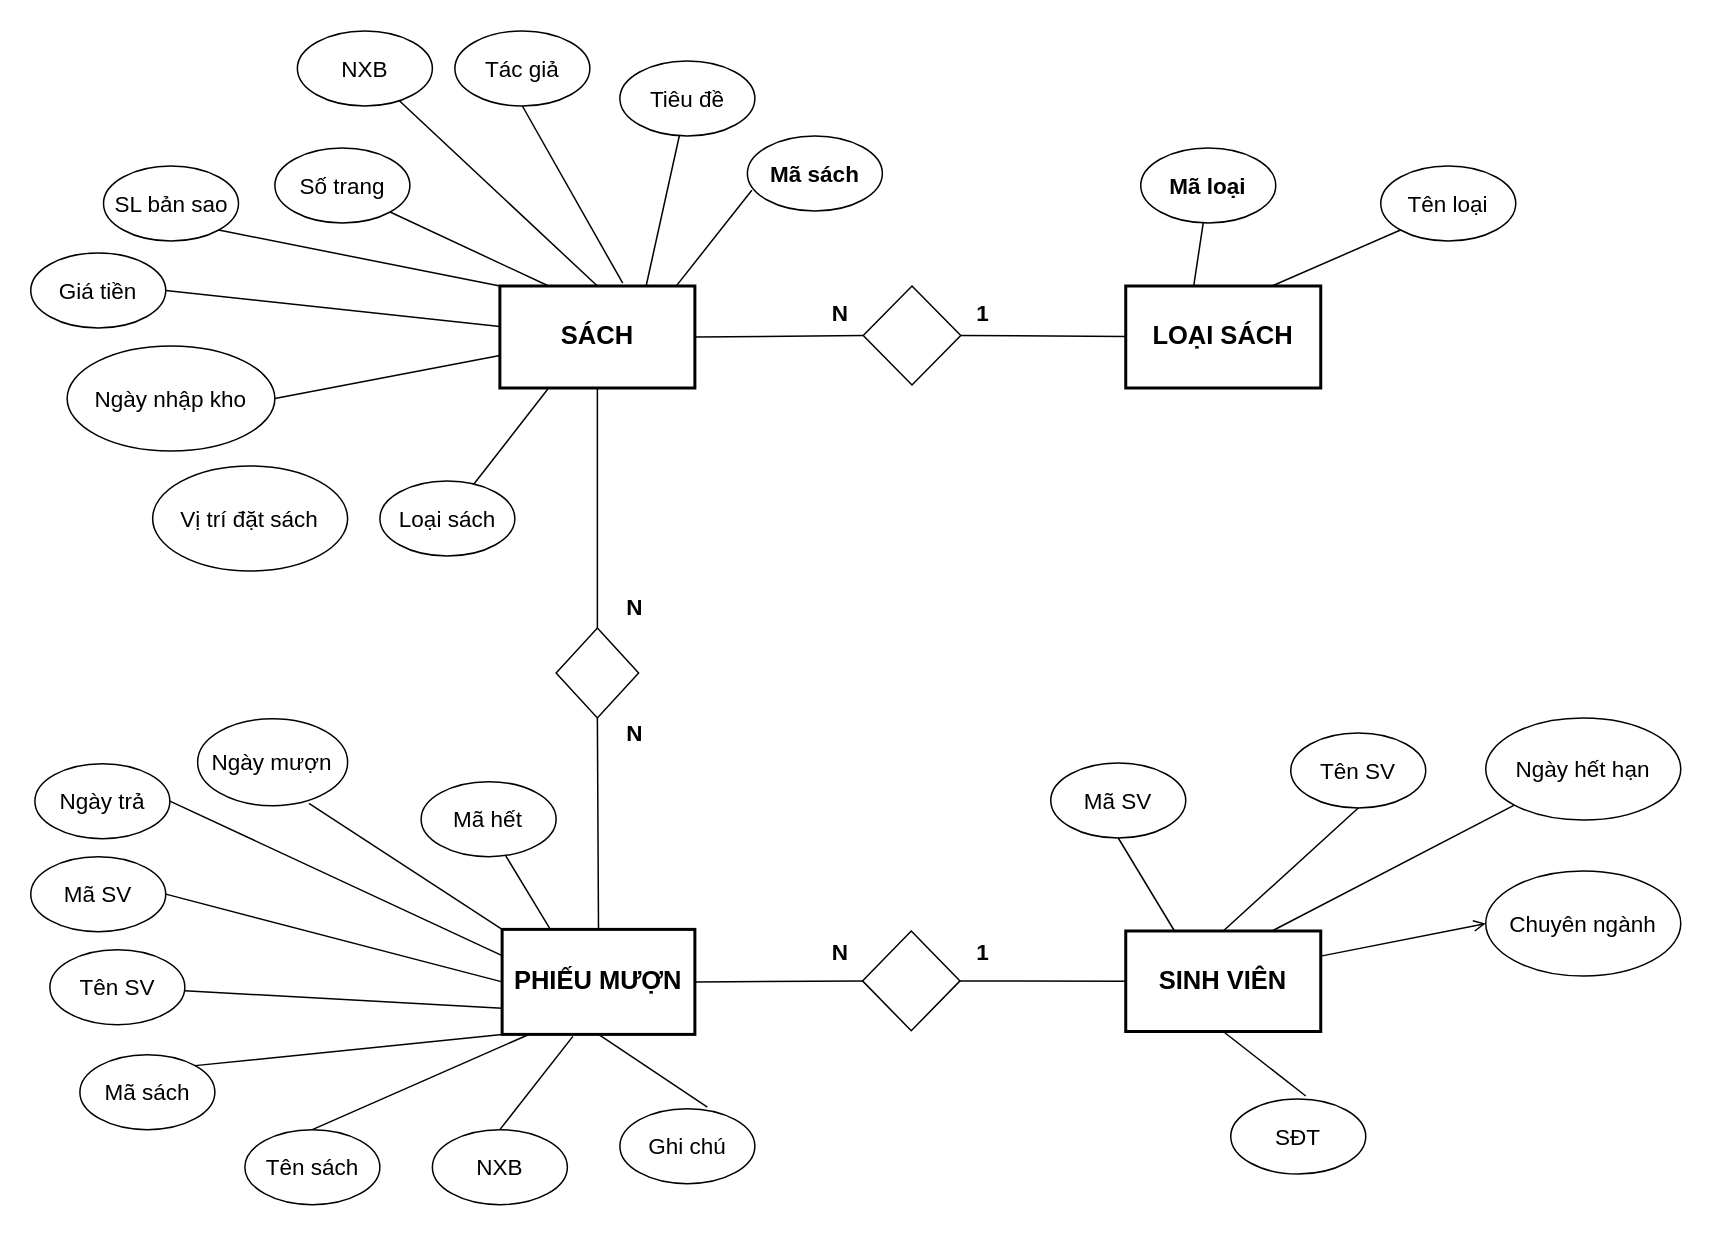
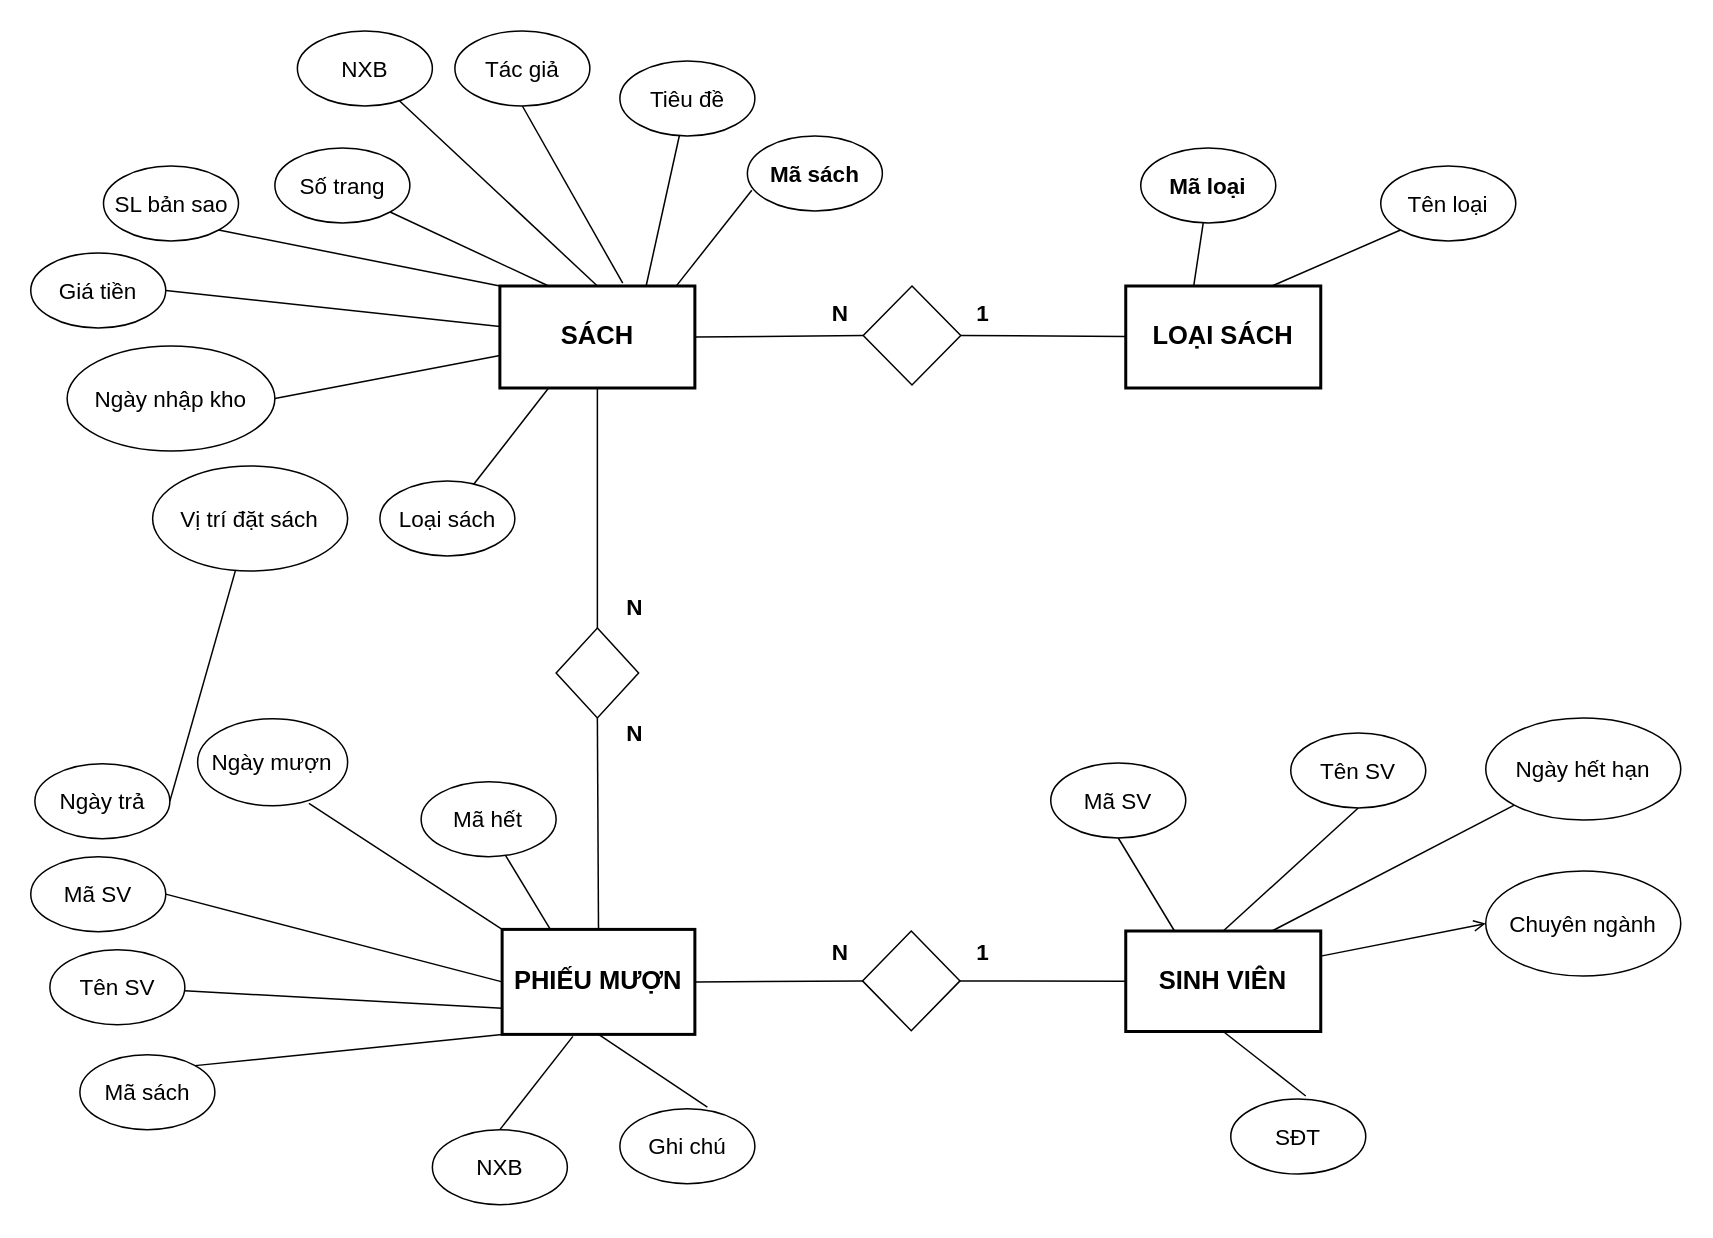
(336, 878) -> (203, 686)
(420, 1082) -> none
(312, 1167) -> none
